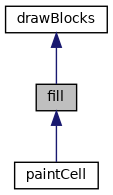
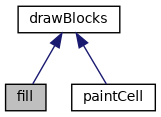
(56, 144) -> (95, 65)
